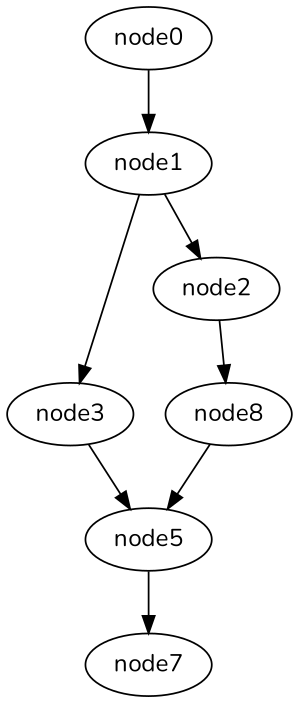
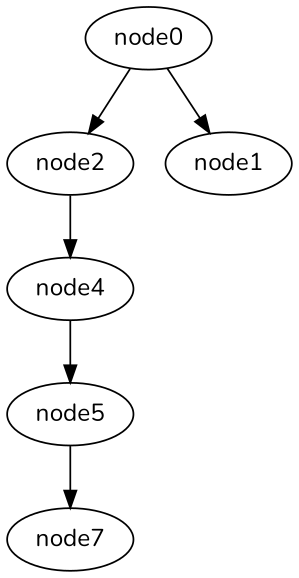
(178, 219) -> (114, 94)
(70, 414) -> none
(229, 414) -> (70, 289)
